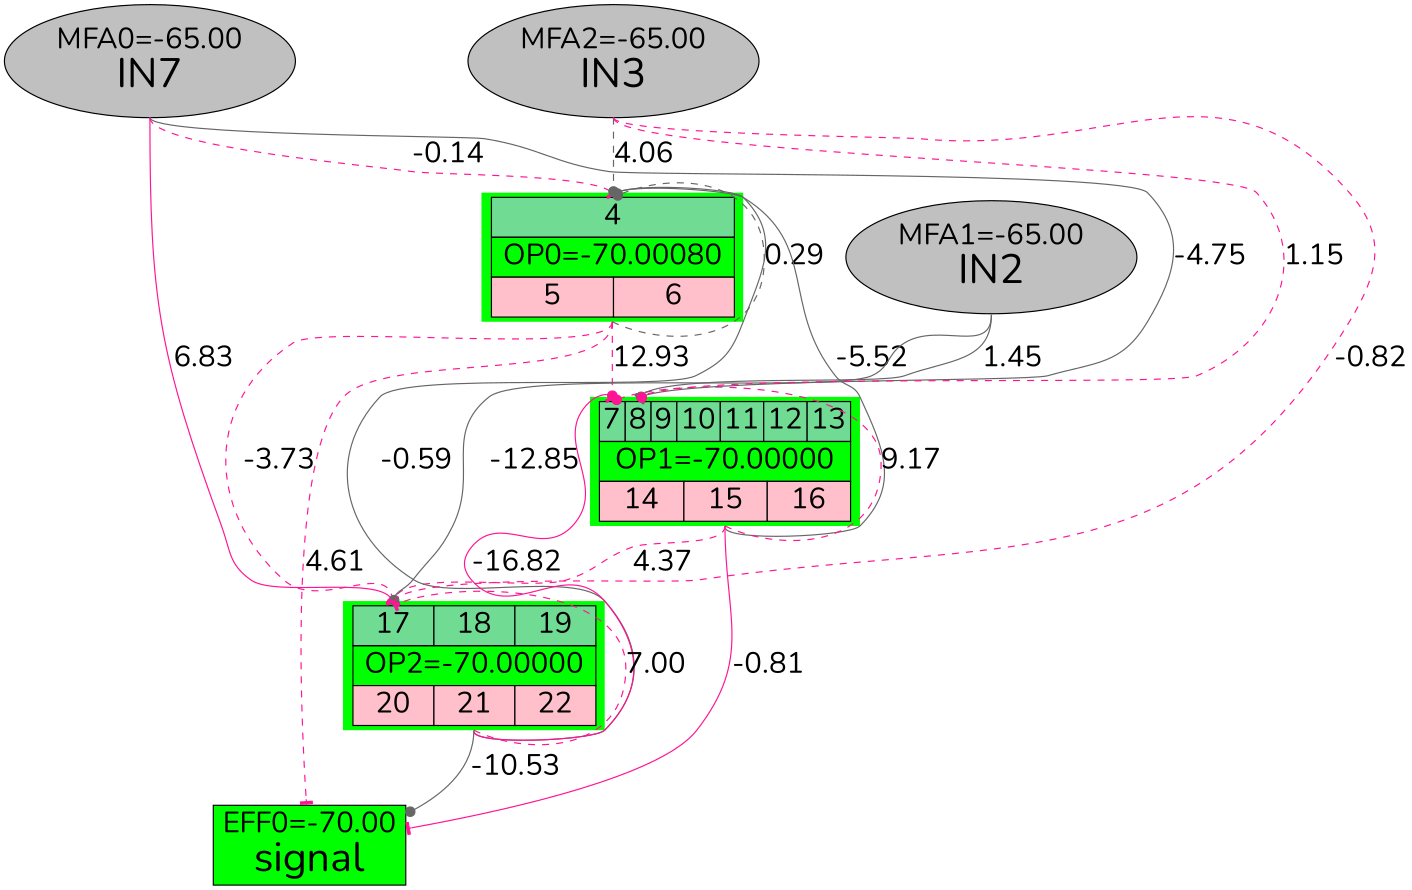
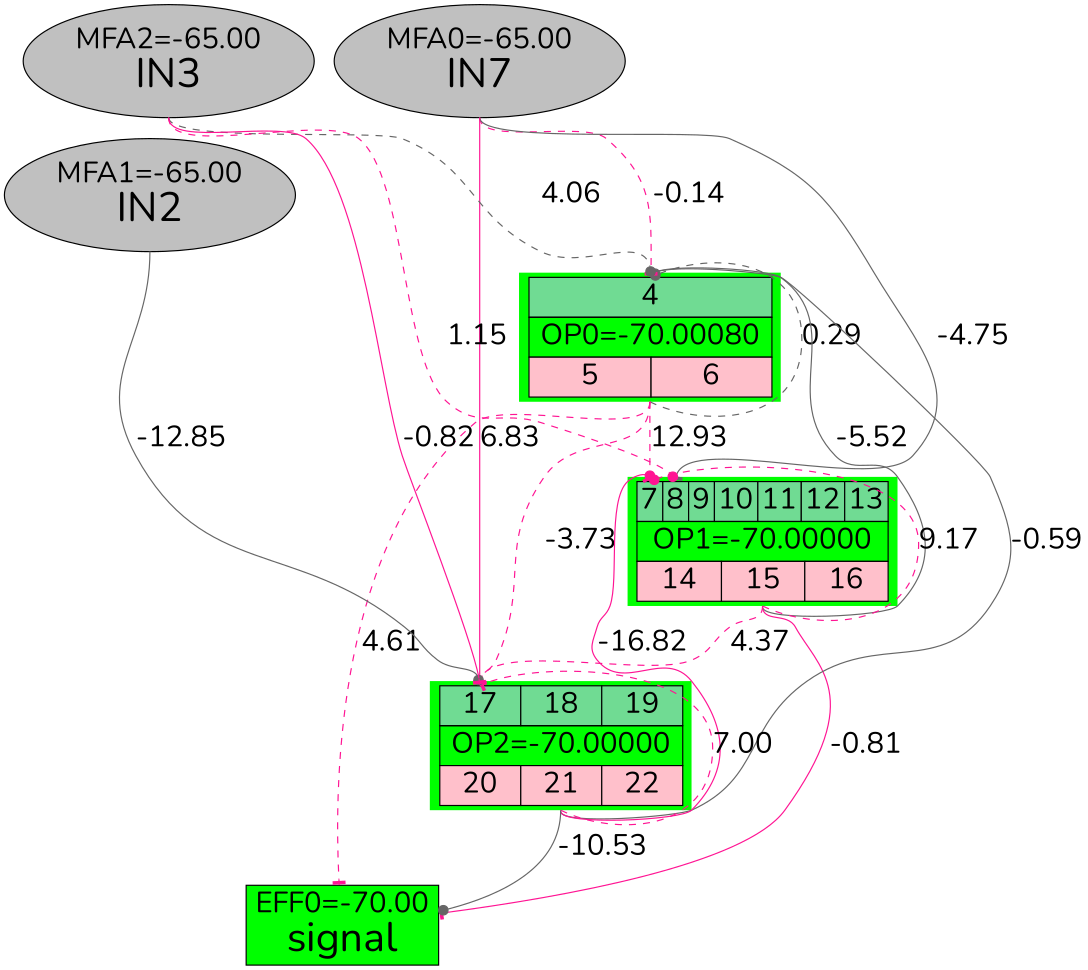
(916, 372) -> none
(1309, 378) -> (376, 337)
